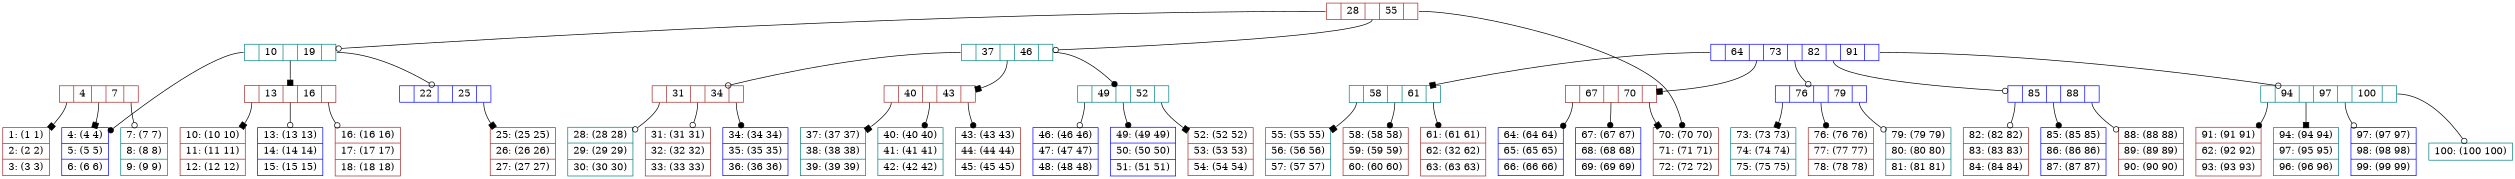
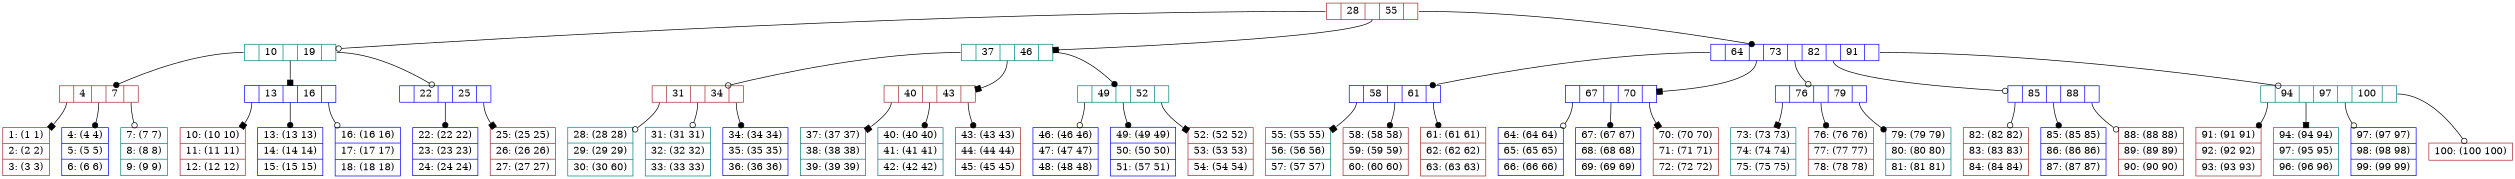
(1566, 40) -> (1584, 21)
(1217, 42) -> (1217, 42)
(1573, 62) -> (1573, 62)
(175, 84) -> (180, 62)
(290, 94) -> (290, 94)
(1395, 94) -> (1395, 94)
(1611, 94) -> (1611, 94)
(290, 112) -> (290, 112)
(98, 113) -> (98, 113)
(1570, 114) -> (1570, 114)
(1868, 117) -> (1868, 117)
(1453, 151) -> (1453, 151)
(2228, 151) -> (2228, 151)
(368, 152) -> (368, 152)
none -> (445, 152)
(678, 152) -> (678, 152)
(2471, 152) -> (2471, 152)
(600, 167) -> (600, 167)
(1143, 167) -> (1143, 167)
